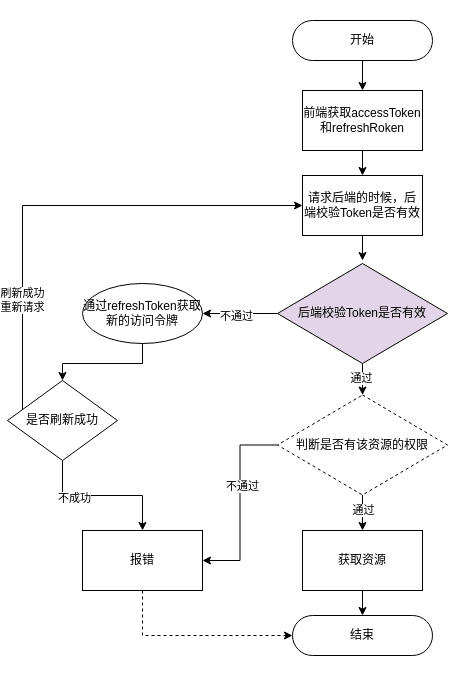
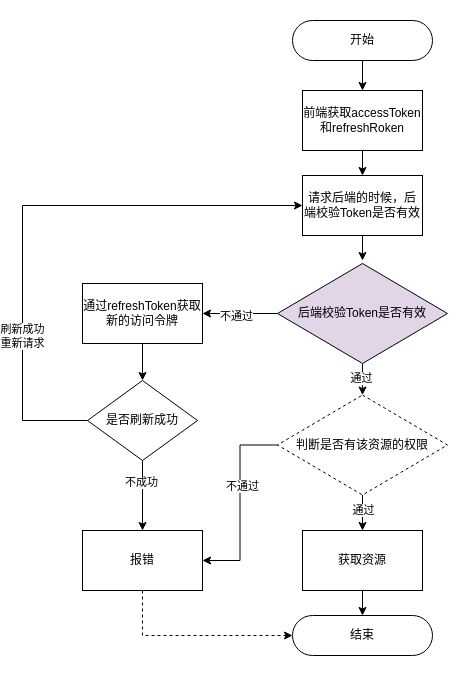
(143, 314) -> (143, 314)
(63, 421) -> (143, 421)
